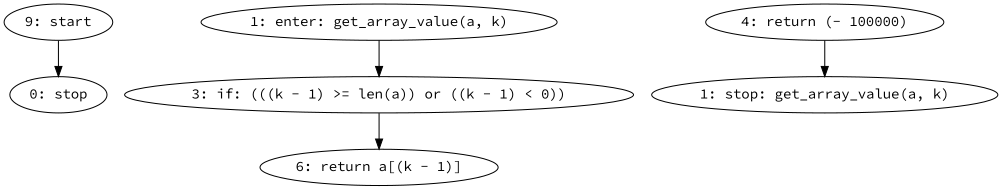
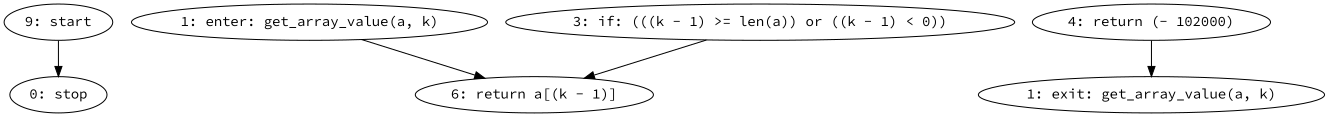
(825, 22) -> (1151, 22)
(379, 54) -> (418, 57)
(825, 95) -> (1151, 95)
